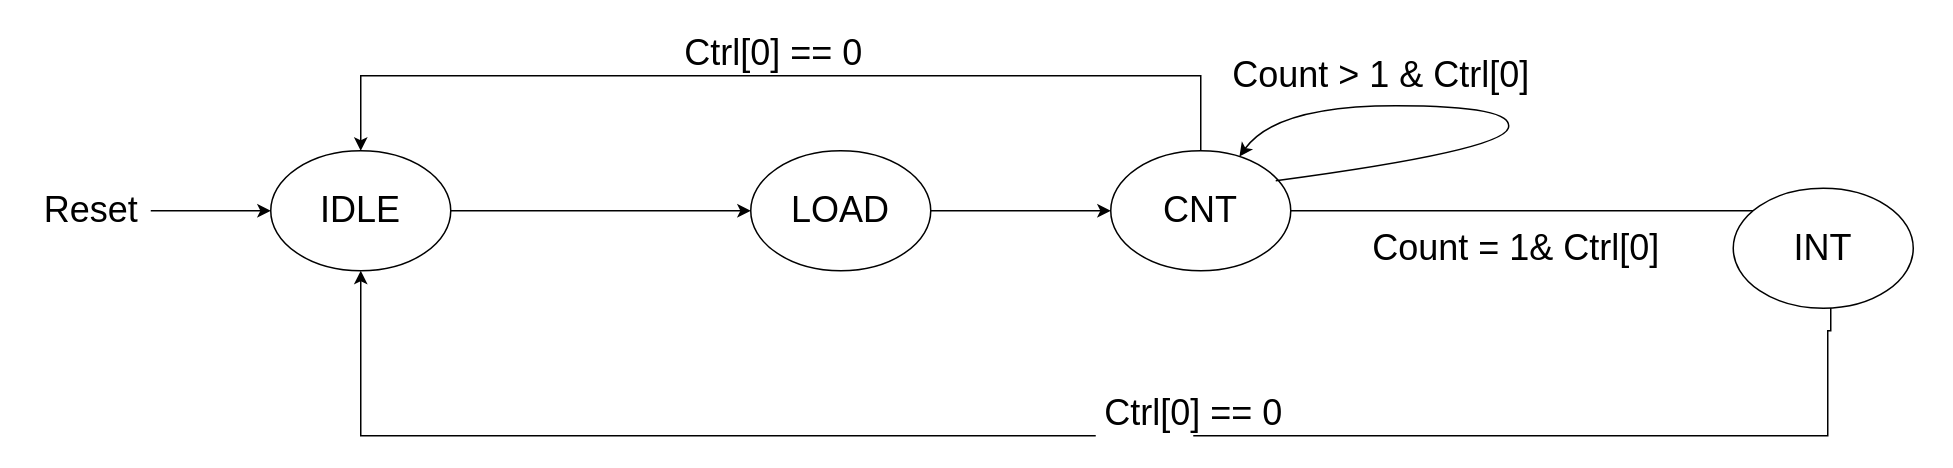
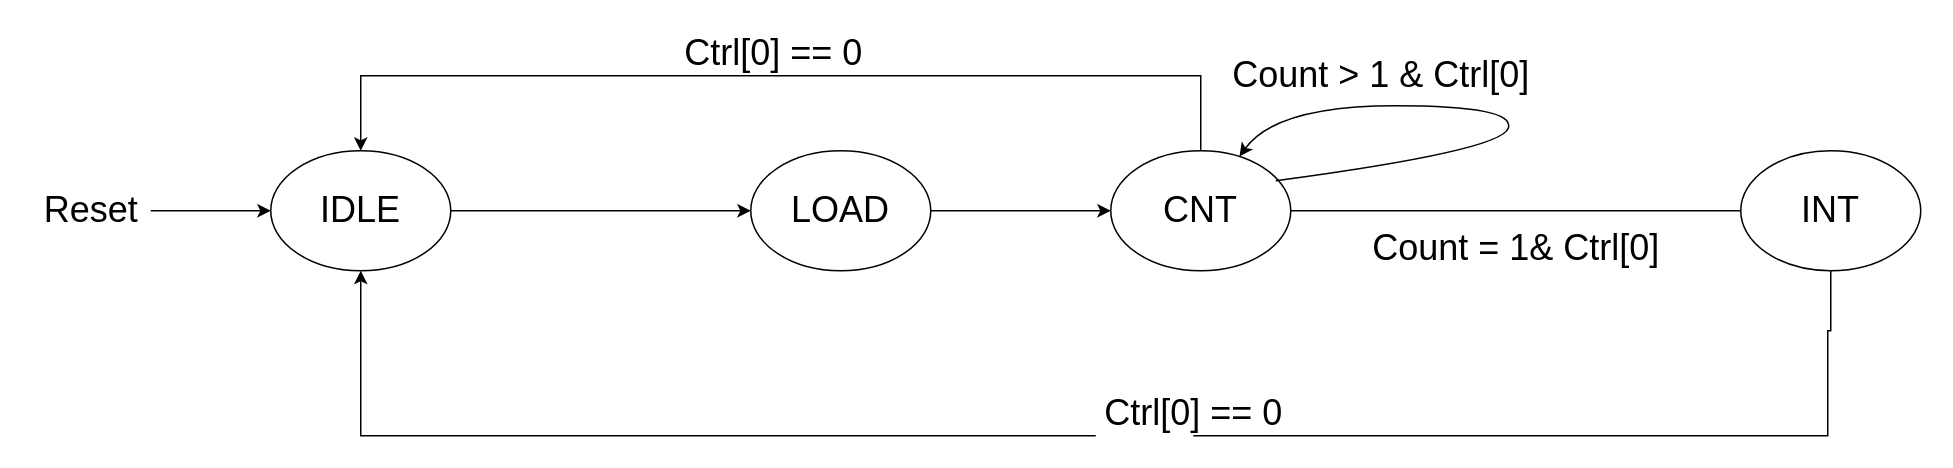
(1823, 248) -> (1831, 211)
